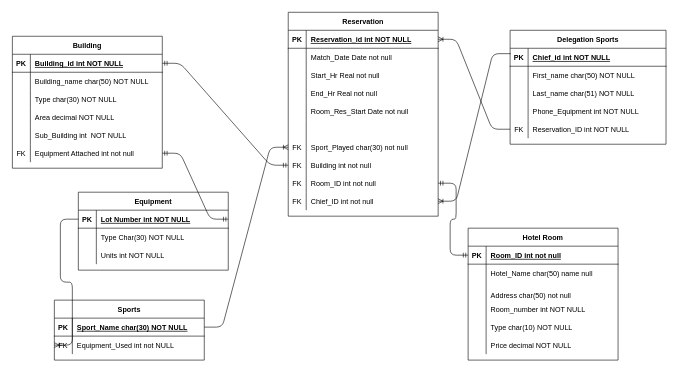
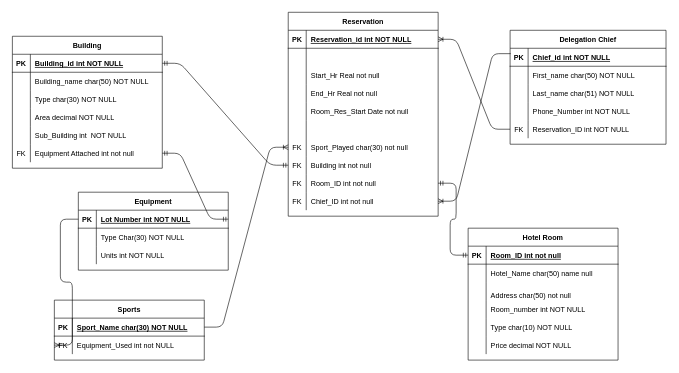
(588, 40) -> (588, 40)
(372, 57) -> none
(585, 112) -> (579, 112)
